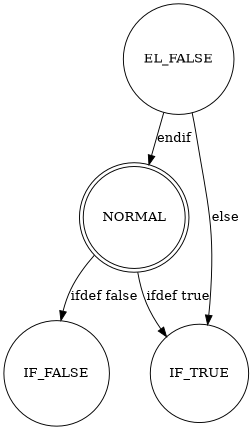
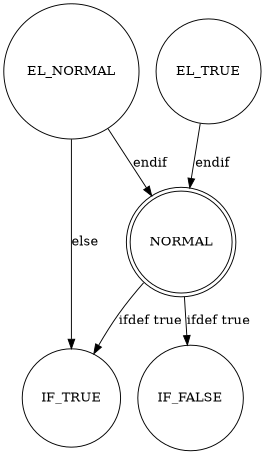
(179, 59) -> (71, 71)
none -> (209, 71)
(104, 296) -> (218, 321)
